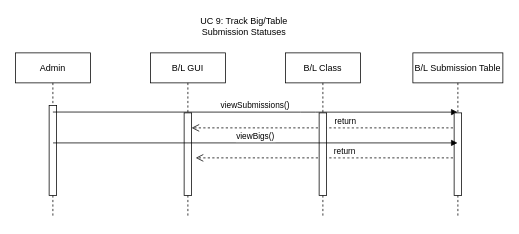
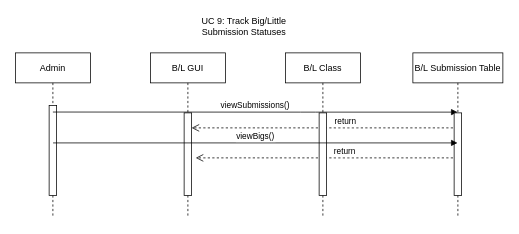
(244, 27) -> (244, 27)
